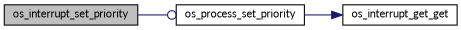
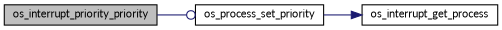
(71, 15) -> (81, 15)
(400, 15) -> (430, 15)
